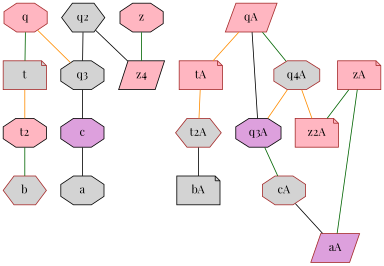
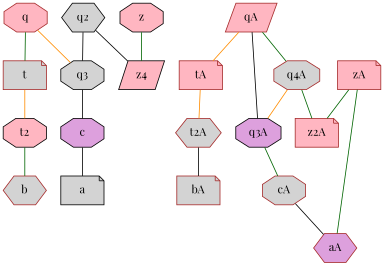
(307, 104) -> (307, 104)
(82, 190) -> (82, 190)
(198, 190) -> (198, 190)
(335, 248) -> (335, 248)
